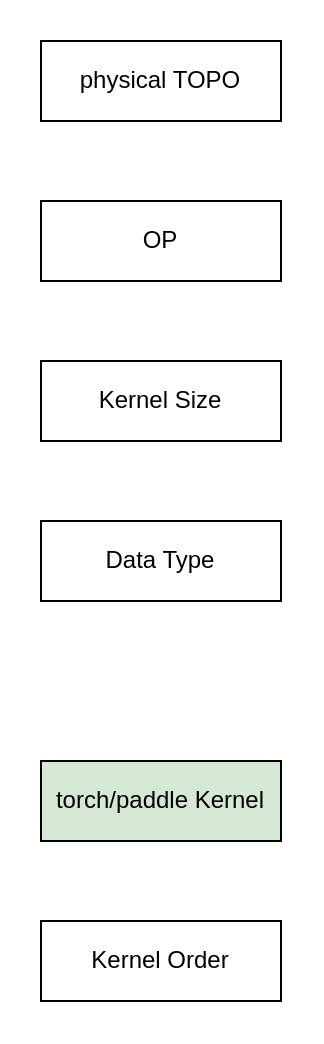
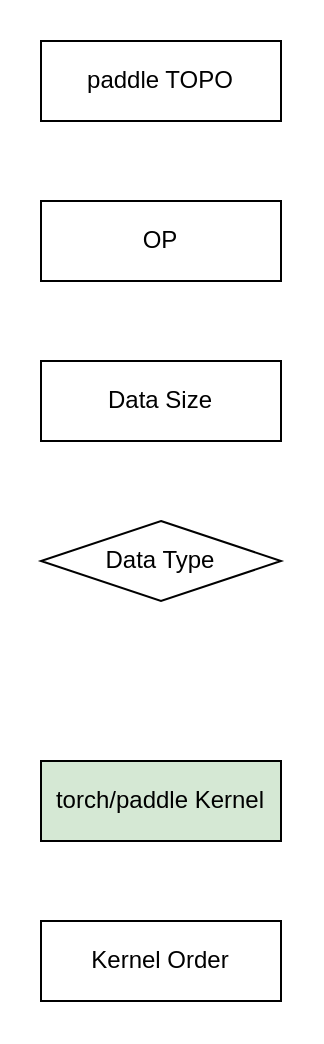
(161, 81) -> (161, 81)
(161, 401) -> (161, 401)
(161, 561) -> (161, 561)
